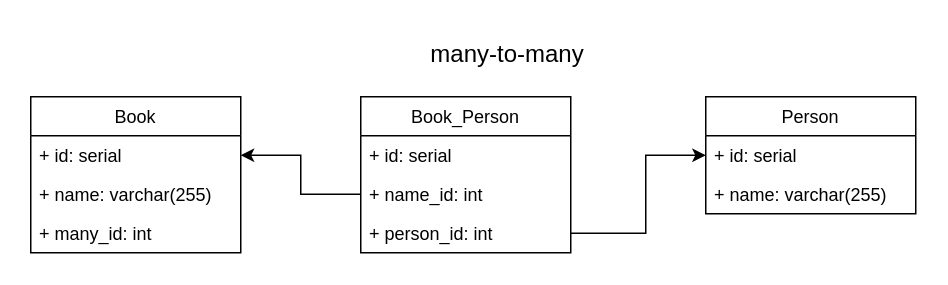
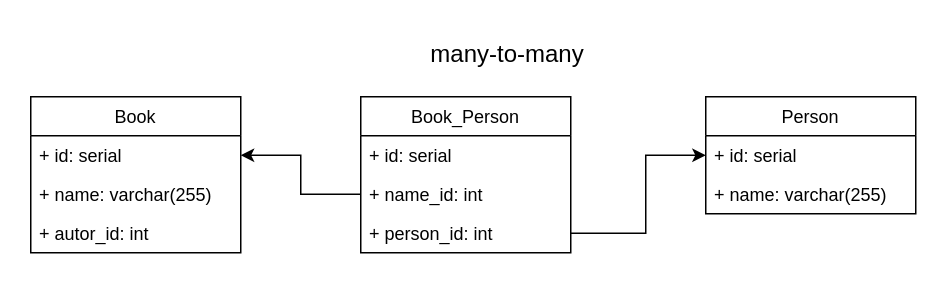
(98, 234) -> (103, 234)
